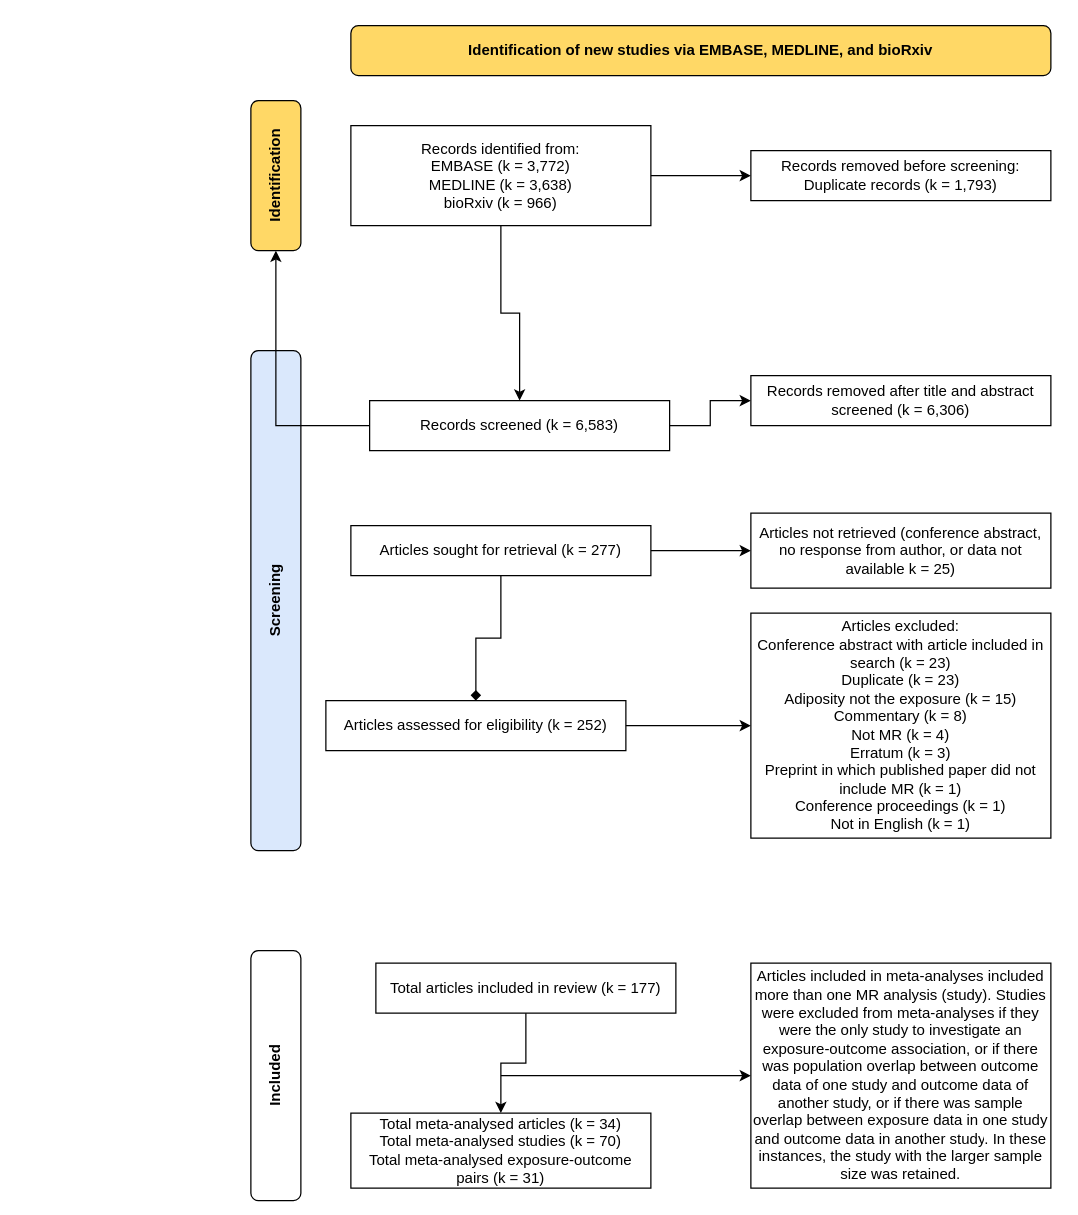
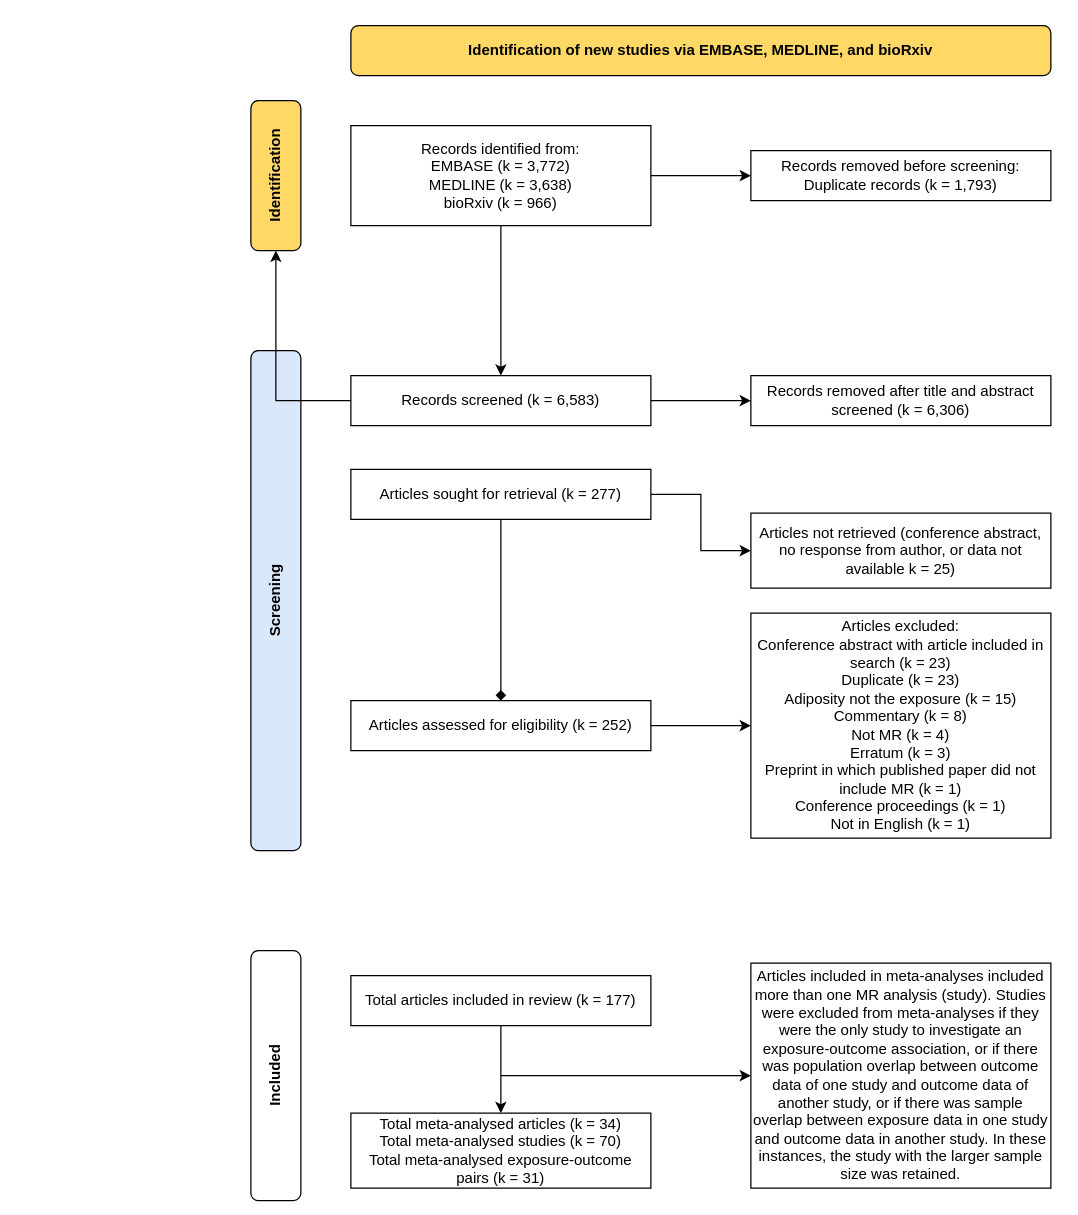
(519, 426) -> (501, 401)
(501, 551) -> (501, 494)
(476, 726) -> (501, 726)
(526, 988) -> (501, 1001)
